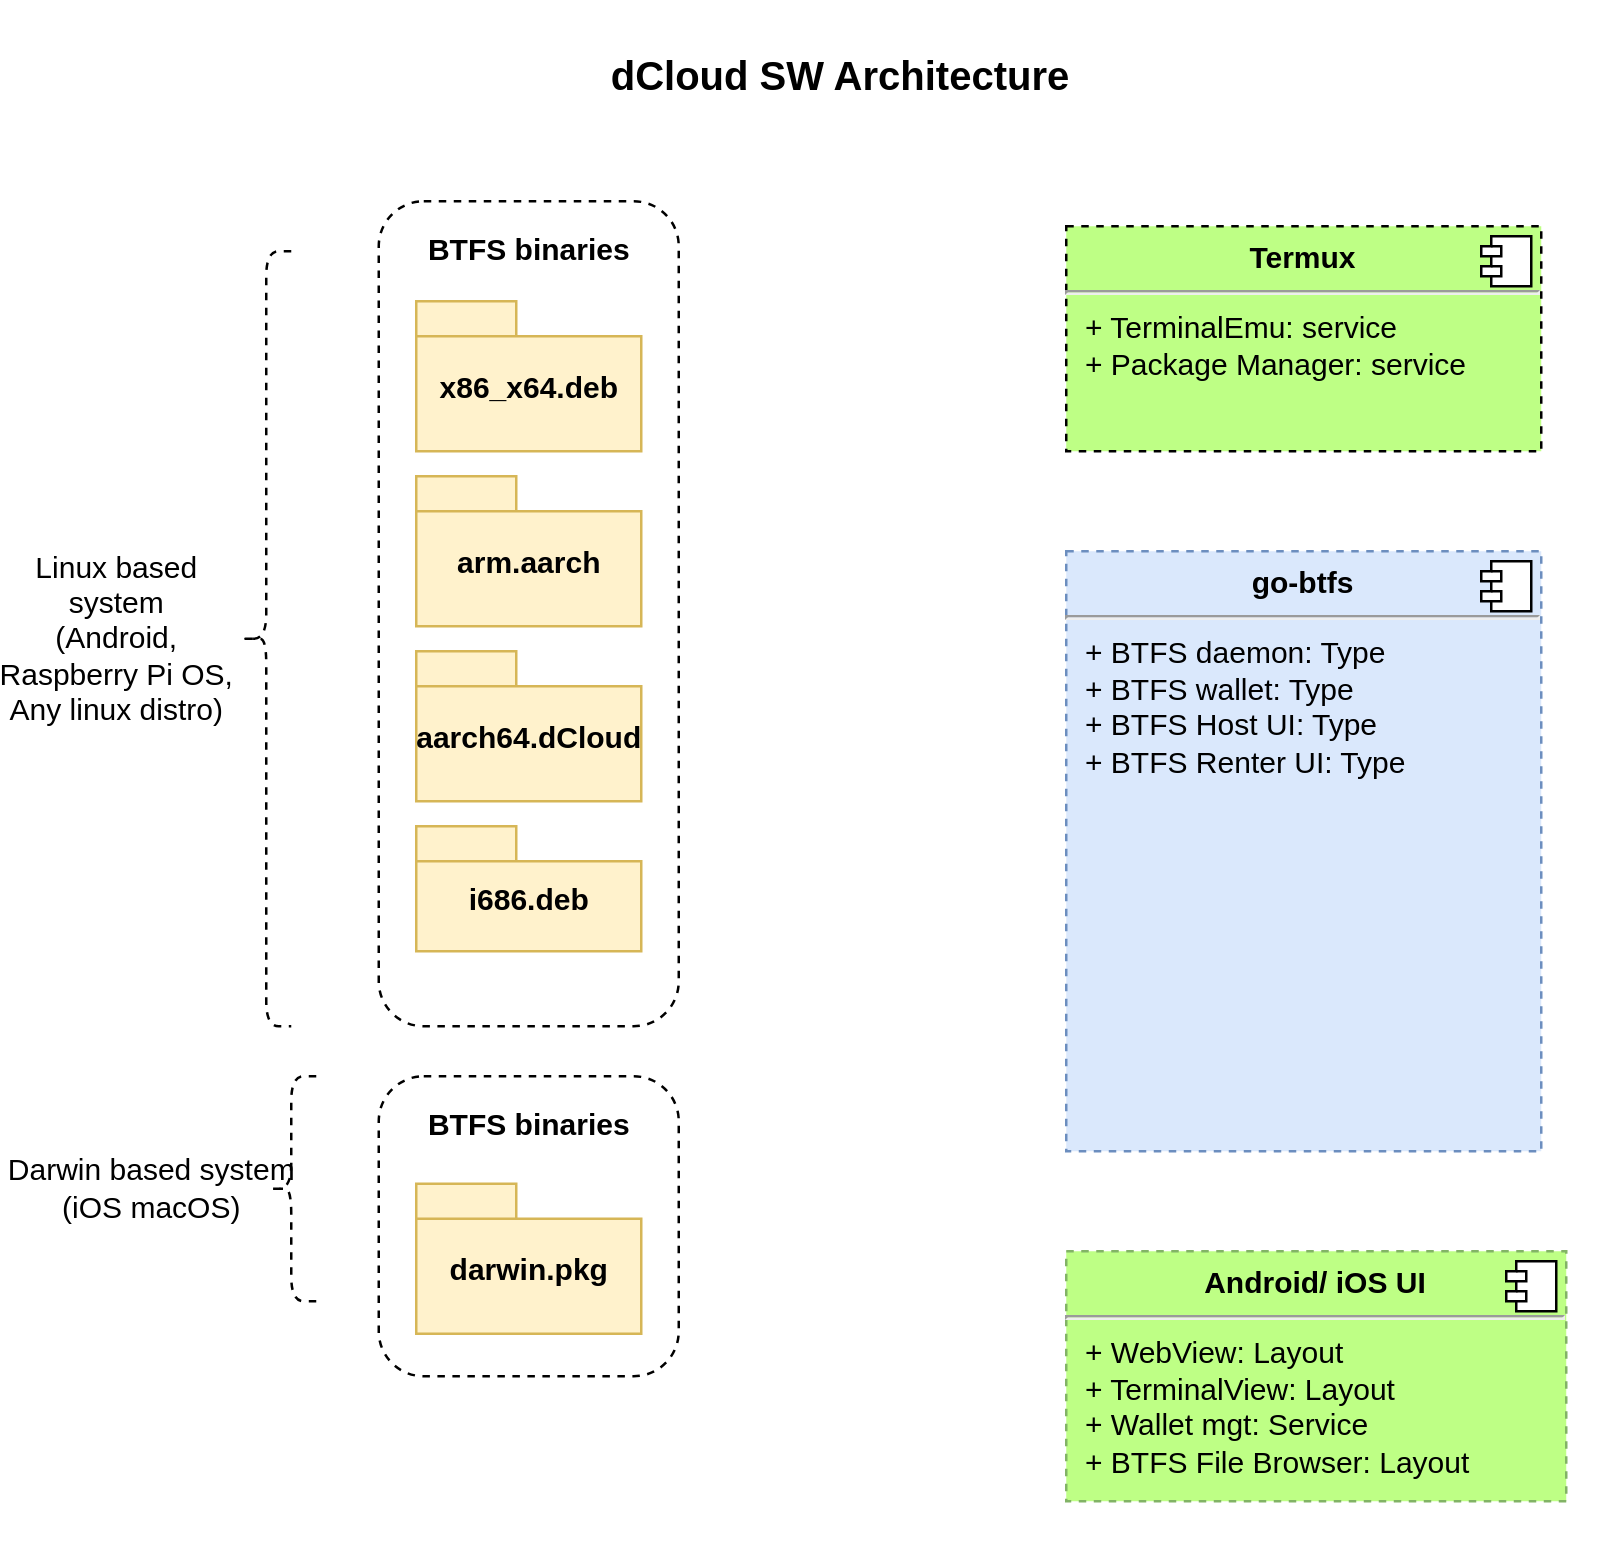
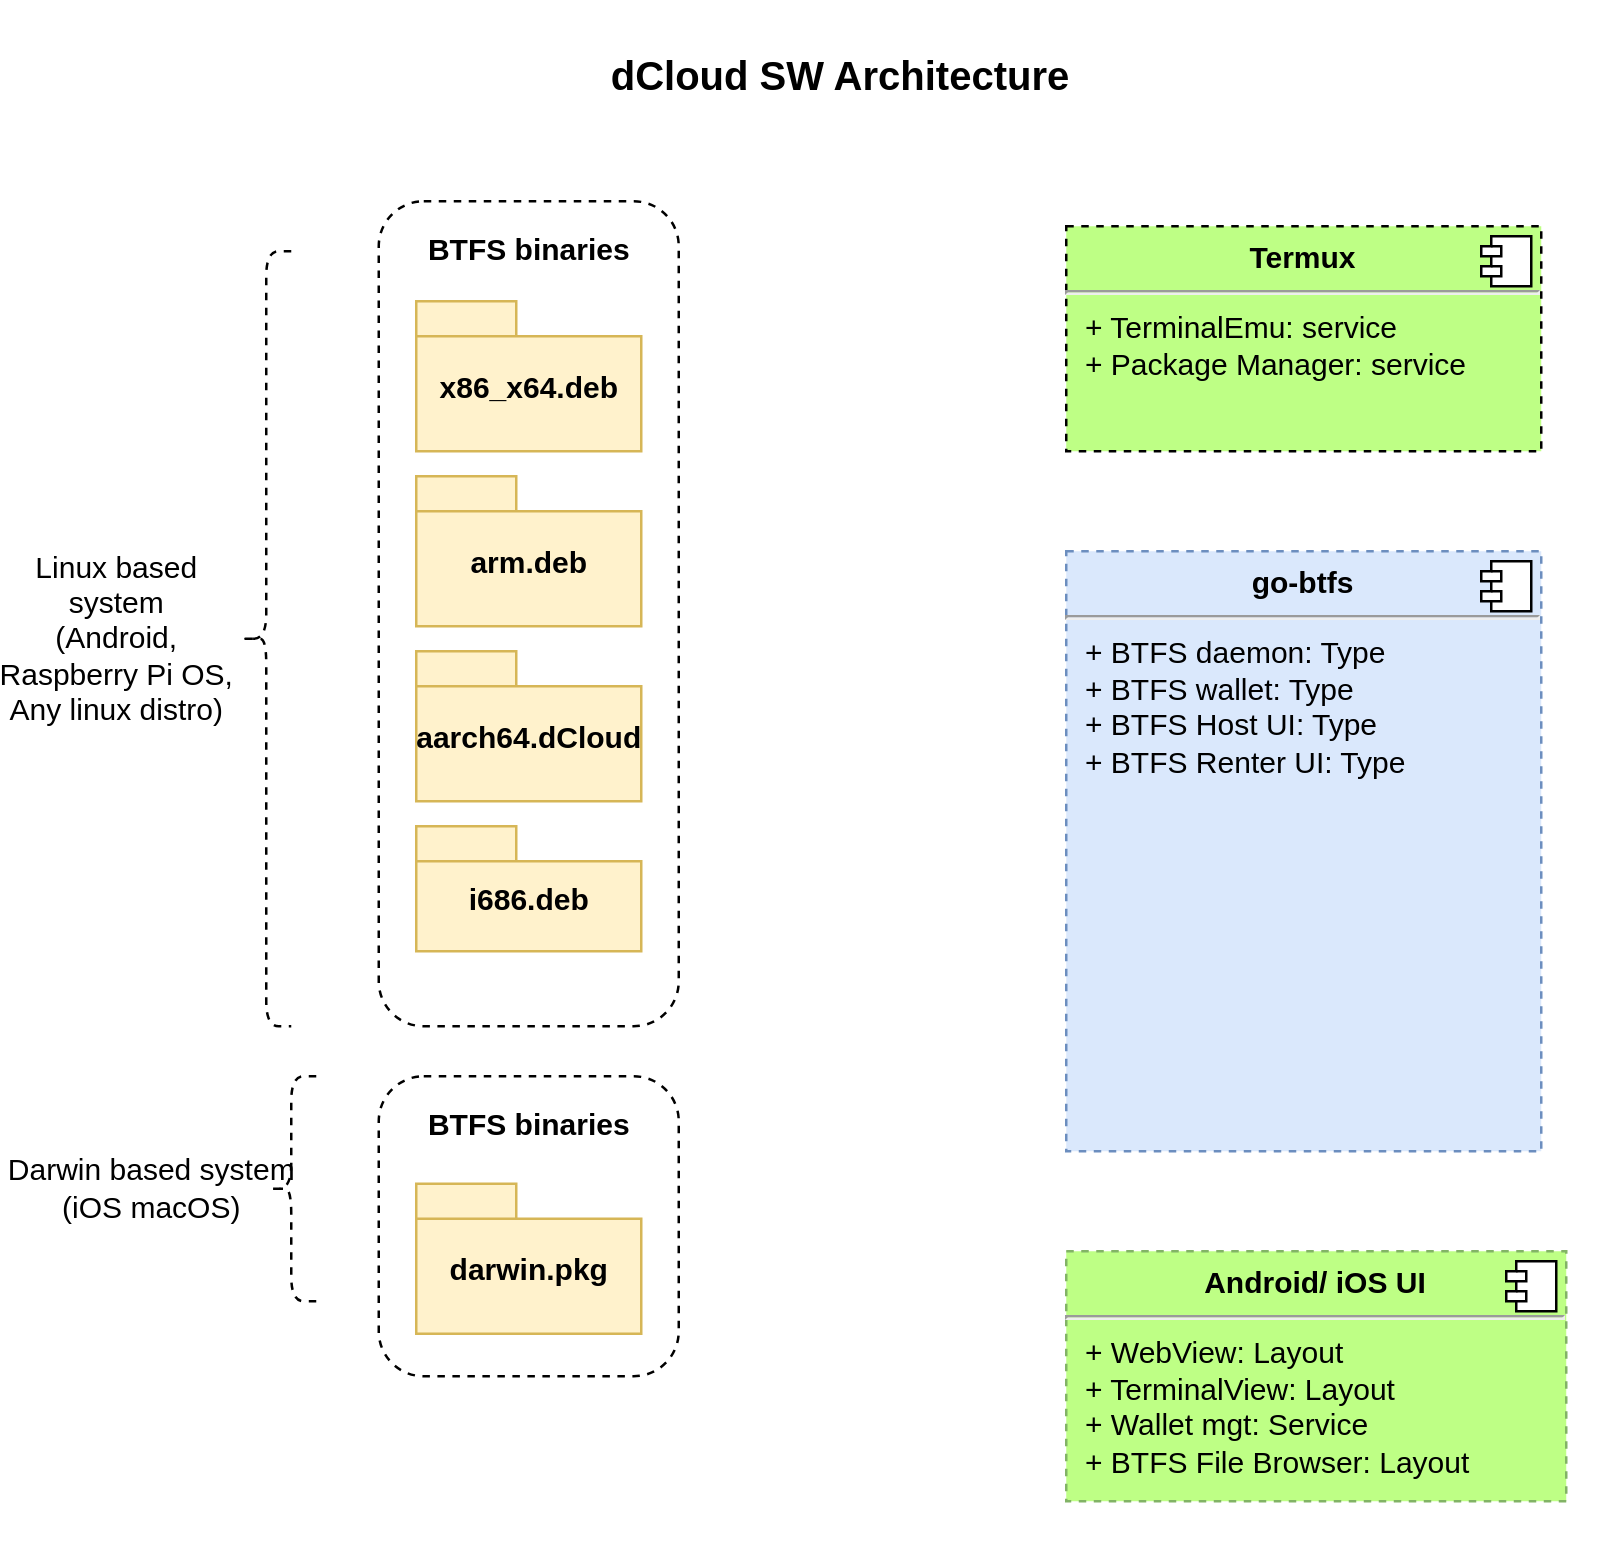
(530, 564) -> (530, 564)
